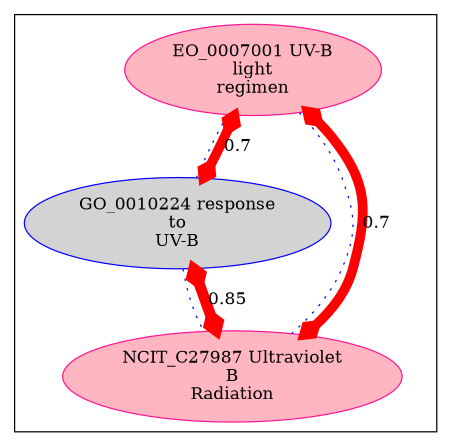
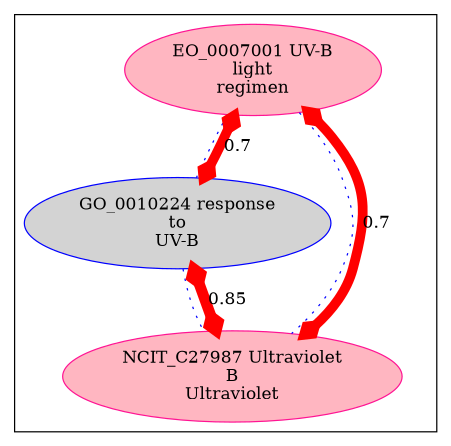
(232, 376) -> (232, 376)
